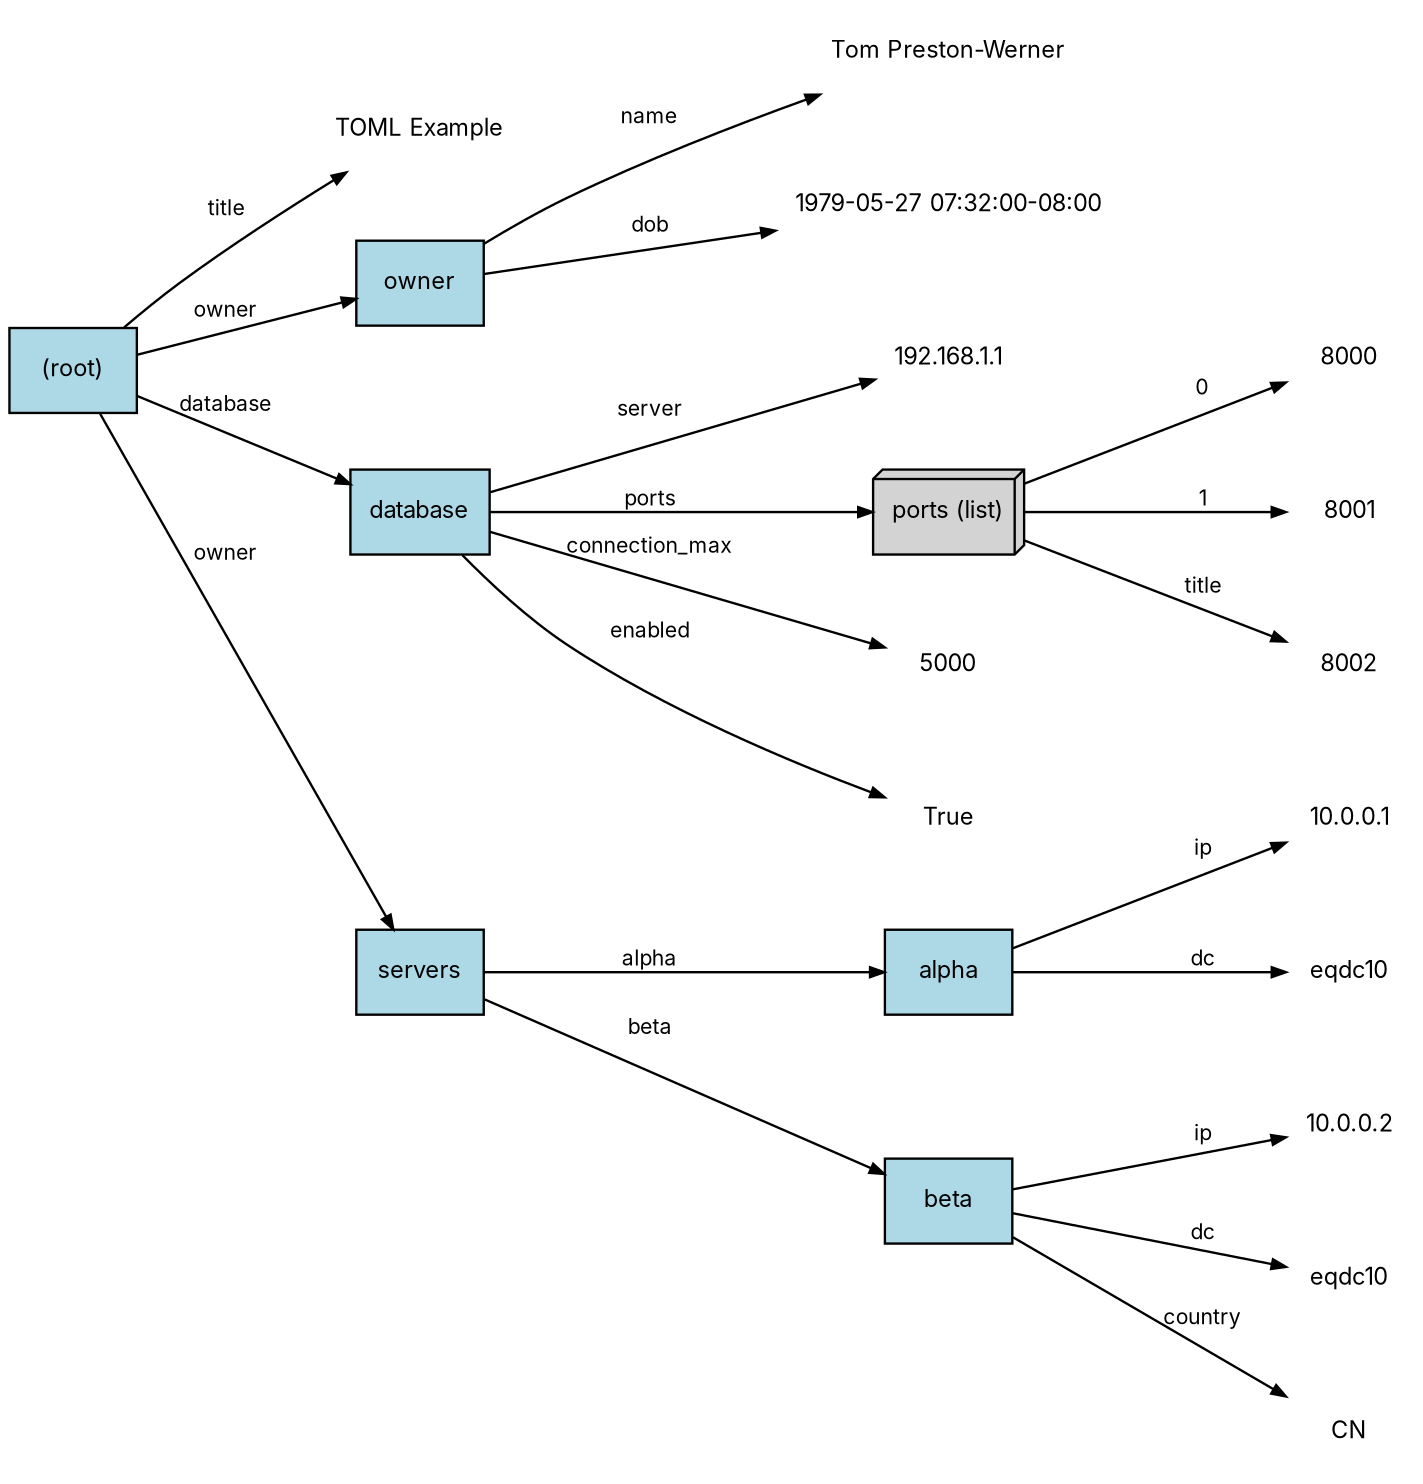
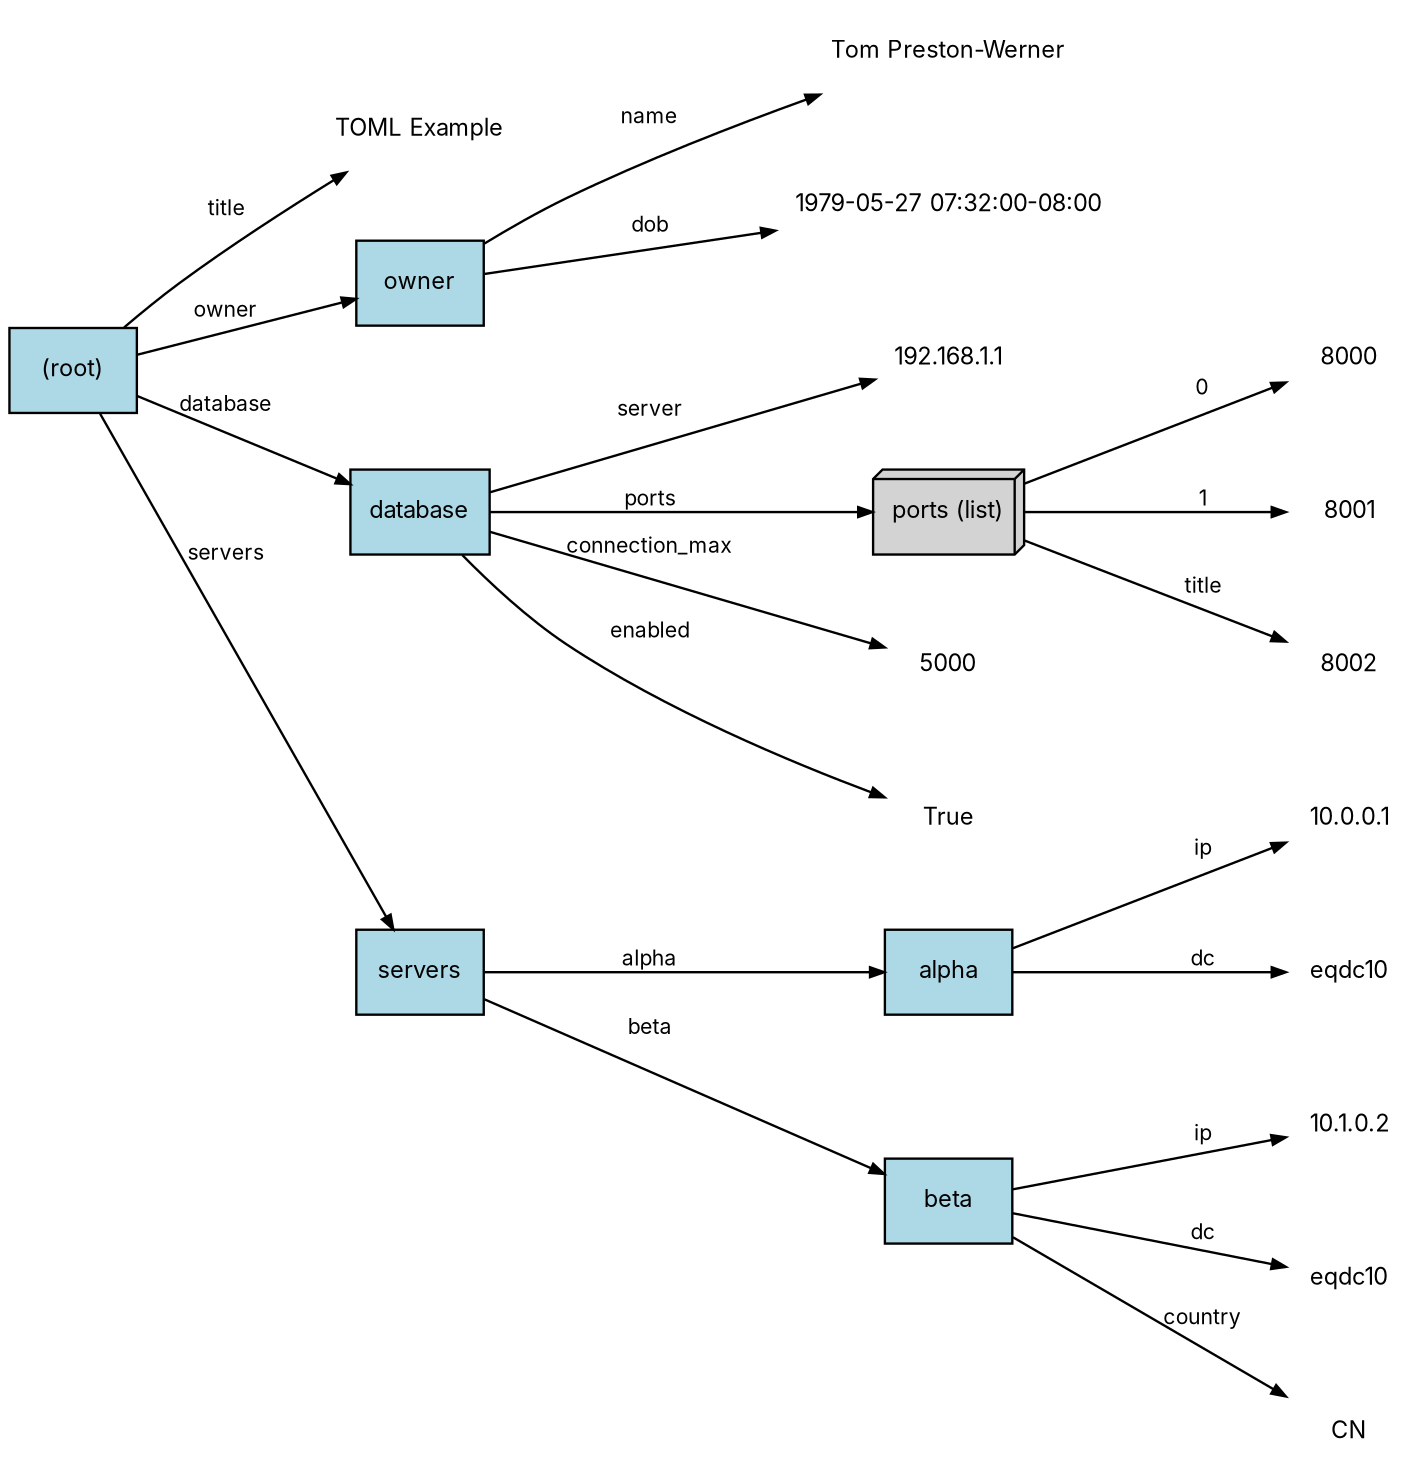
(227, 555) -> (227, 555)
(1350, 1126) -> (1350, 1126)
